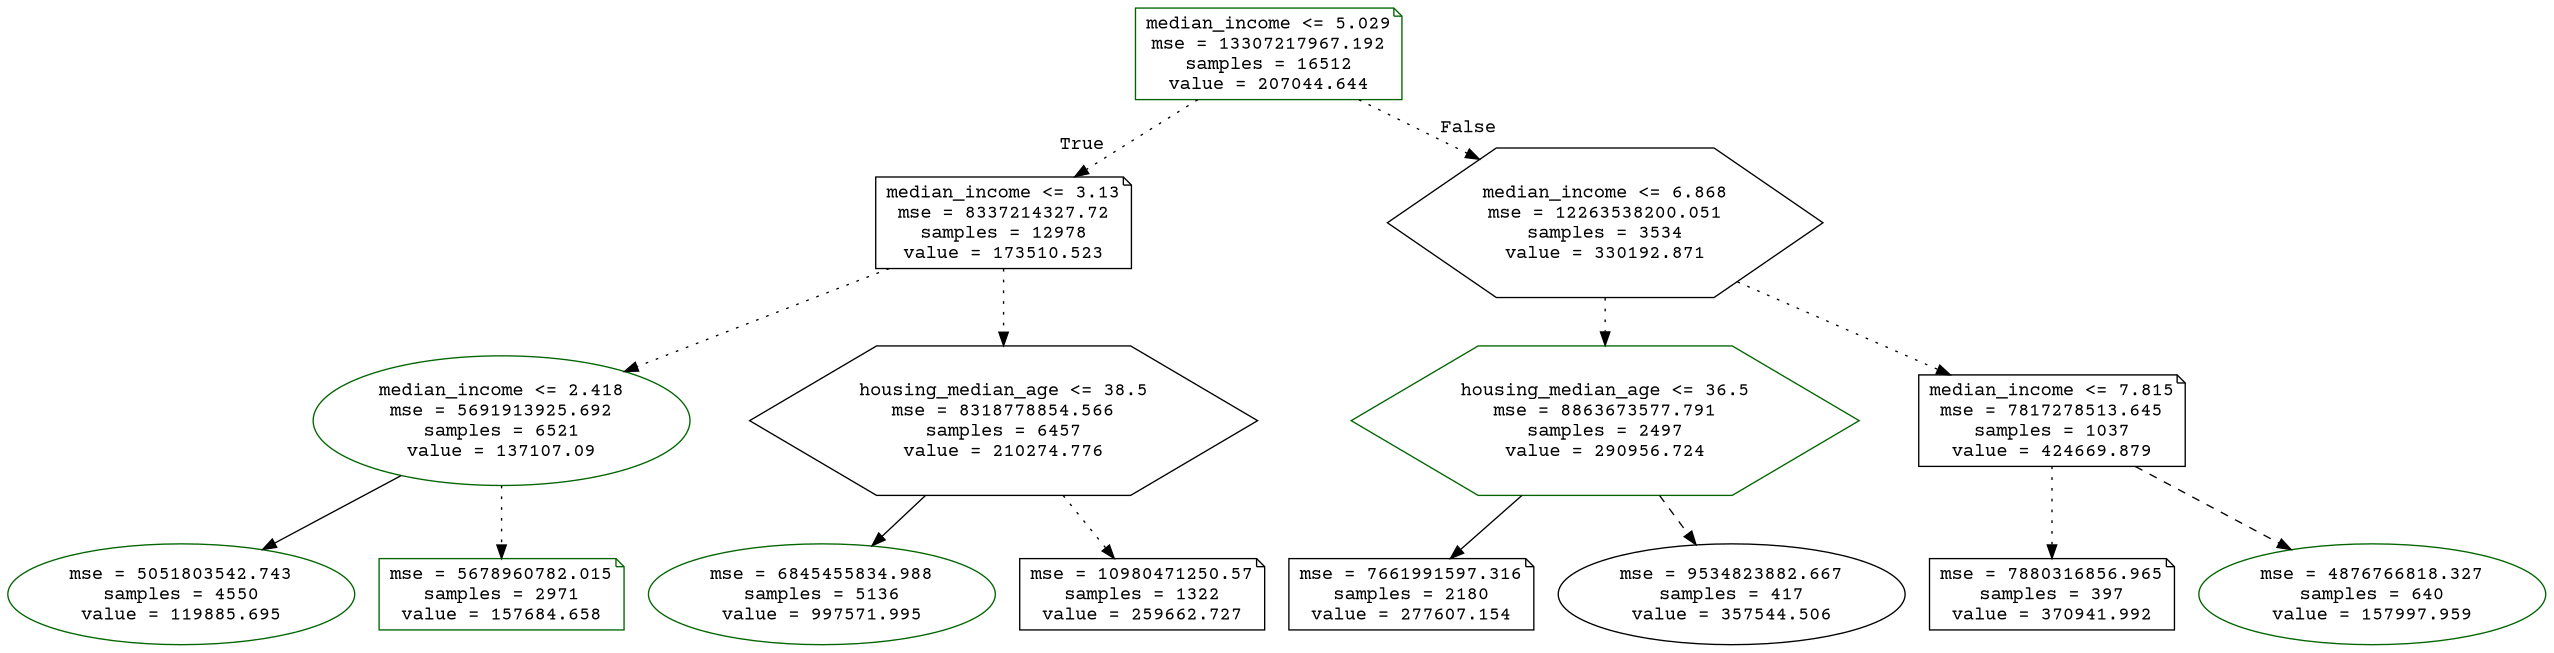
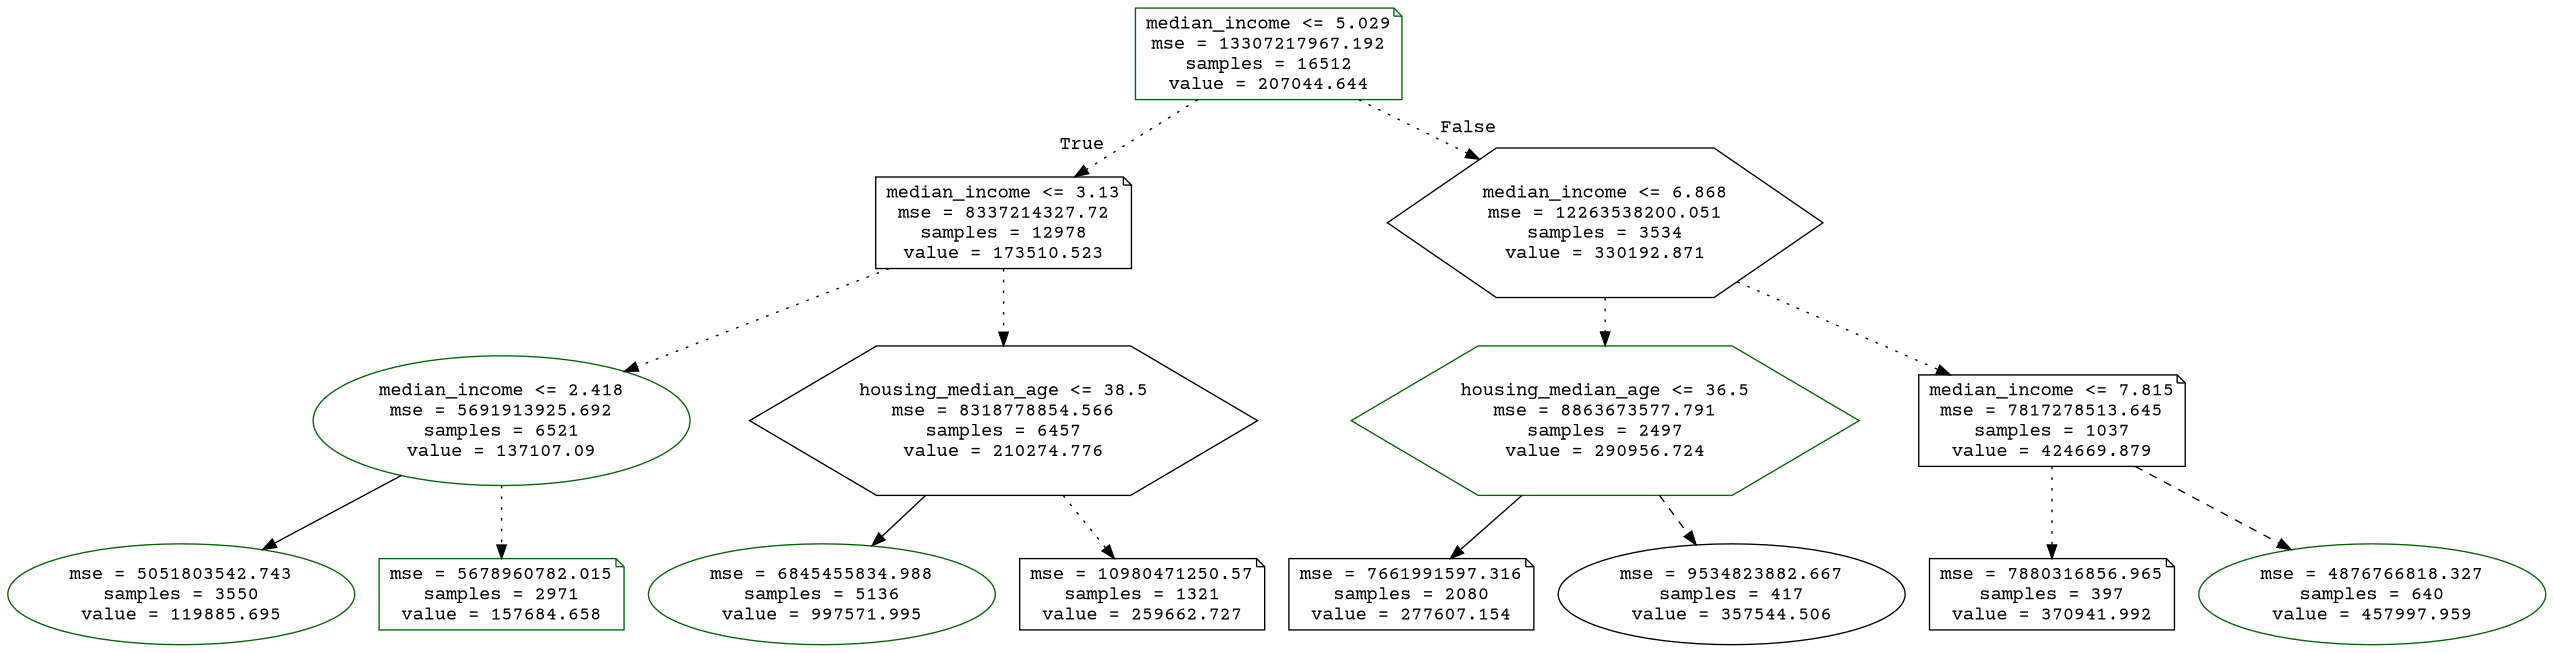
(181, 594) -> (181, 594)
(1142, 594) -> (1142, 594)
(1411, 594) -> (1411, 594)
(2372, 594) -> (2372, 594)
